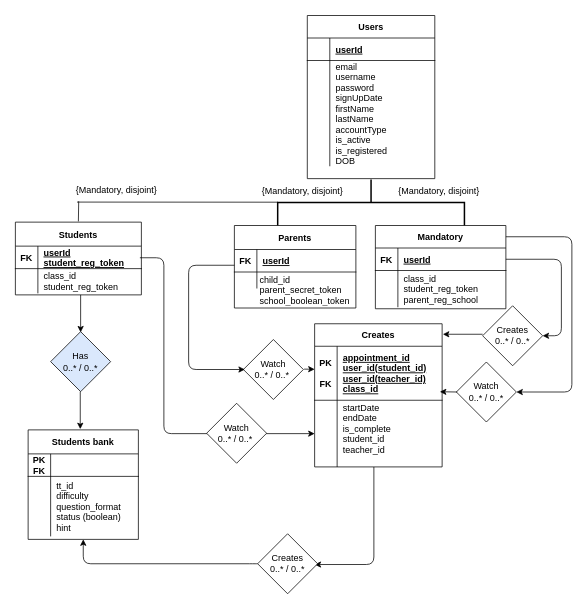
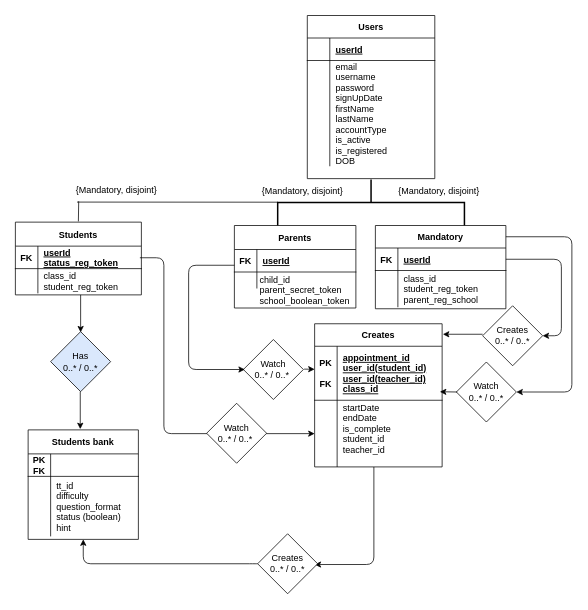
(59, 252) -> (59, 252)
